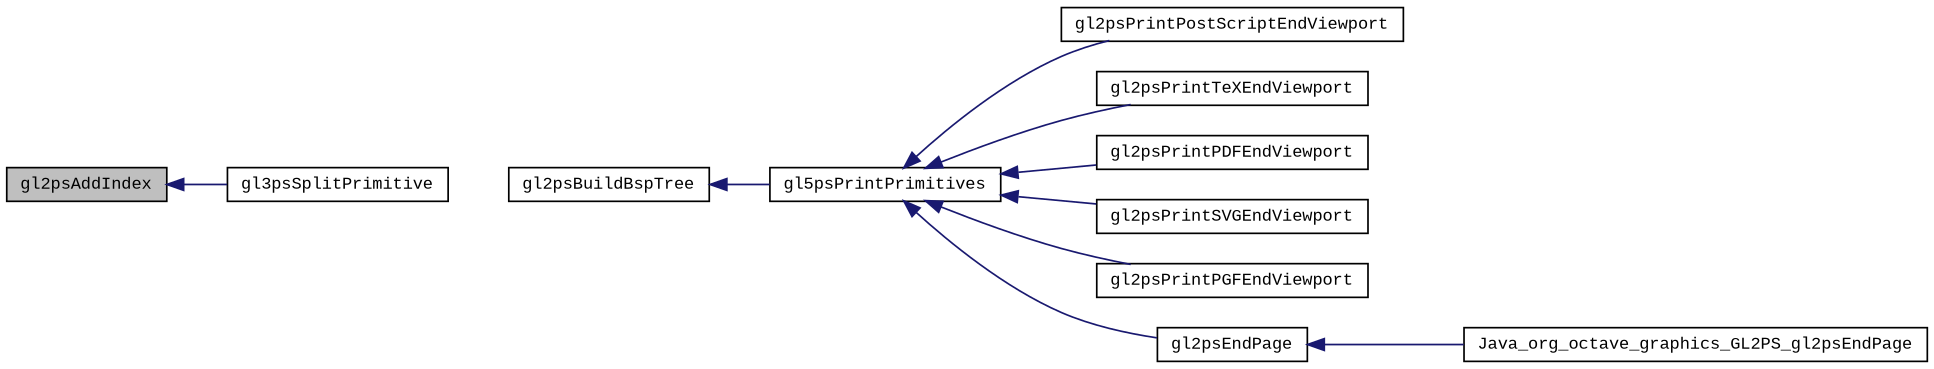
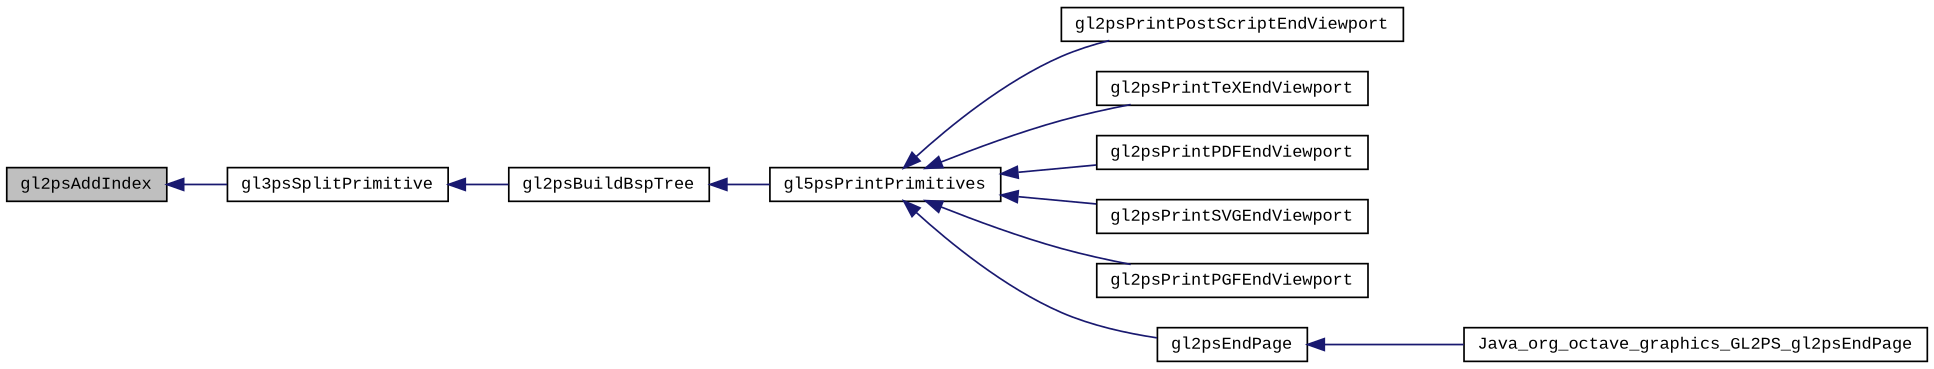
none -> (487, 184)
